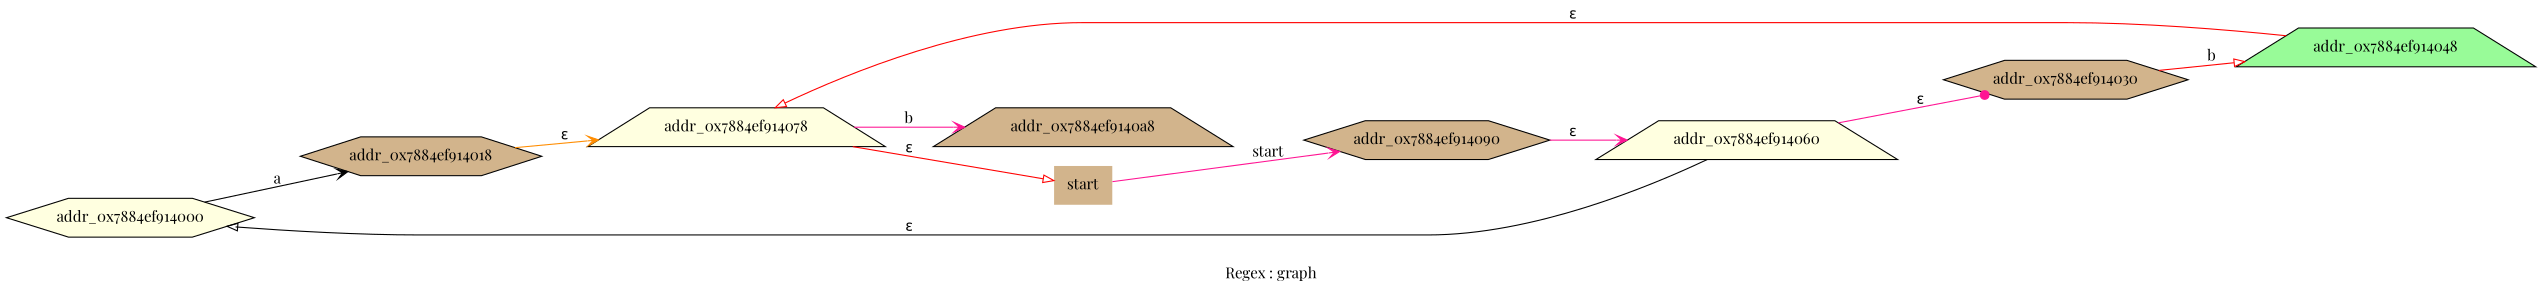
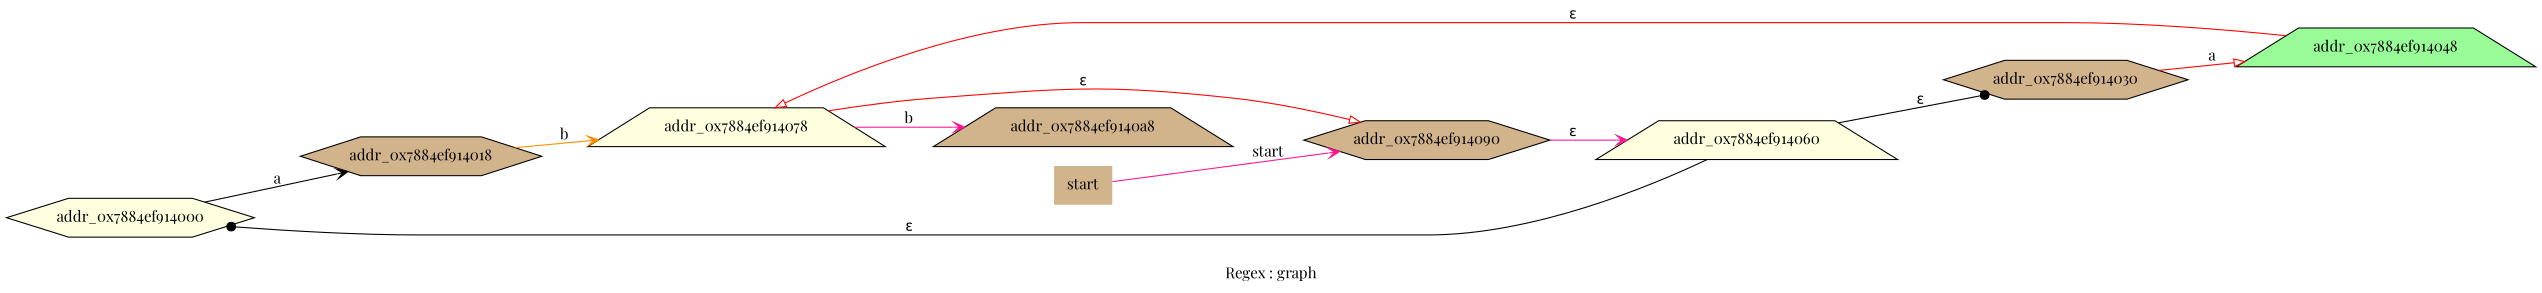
(2212, 57) -> (2212, 57)
(1909, 109) -> (1909, 109)
(565, 135) -> (565, 135)
(948, 163) -> (1090, 89)
(977, 235) -> (977, 235)
